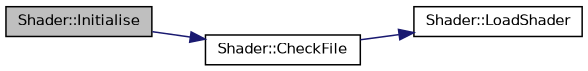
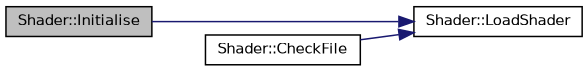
(171, 34) -> (275, 22)
